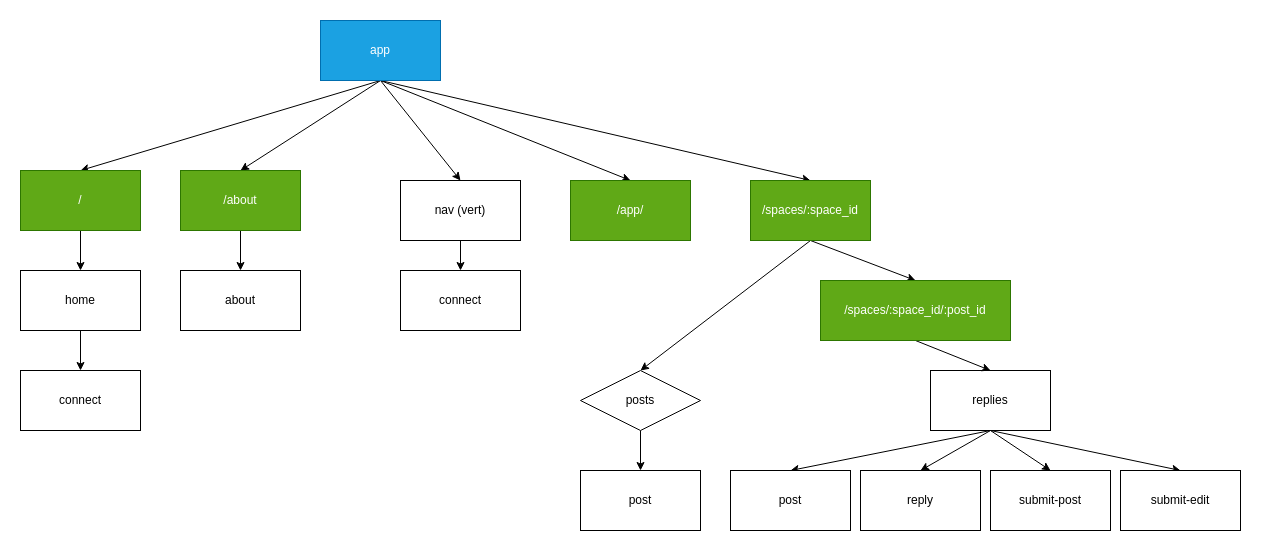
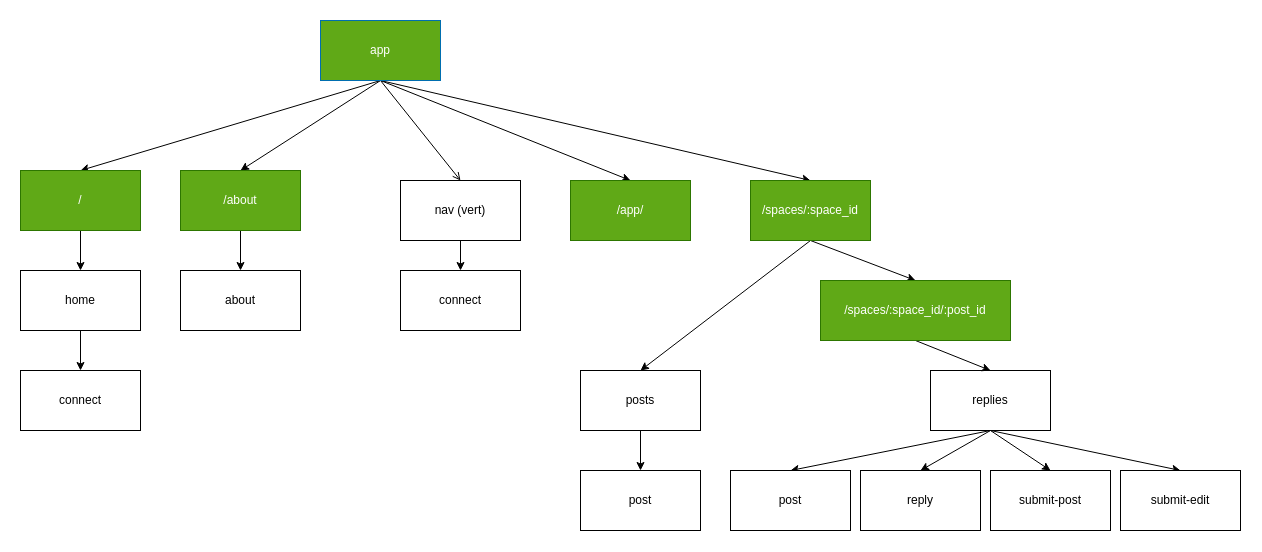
(381, 51) -> (381, 51)
(455, 174) -> (457, 176)
(641, 401) -> (641, 401)
